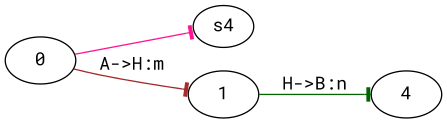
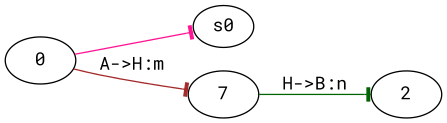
(223, 26) -> (223, 26)
(223, 94) -> (223, 94)
(406, 94) -> (406, 94)
